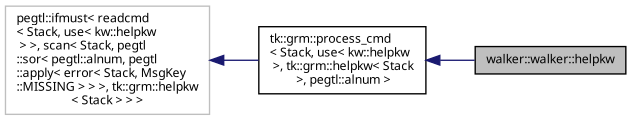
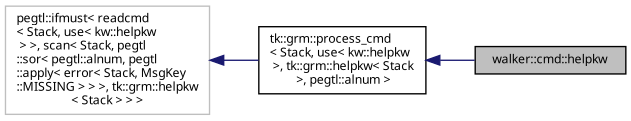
(551, 60) -> (551, 60)
